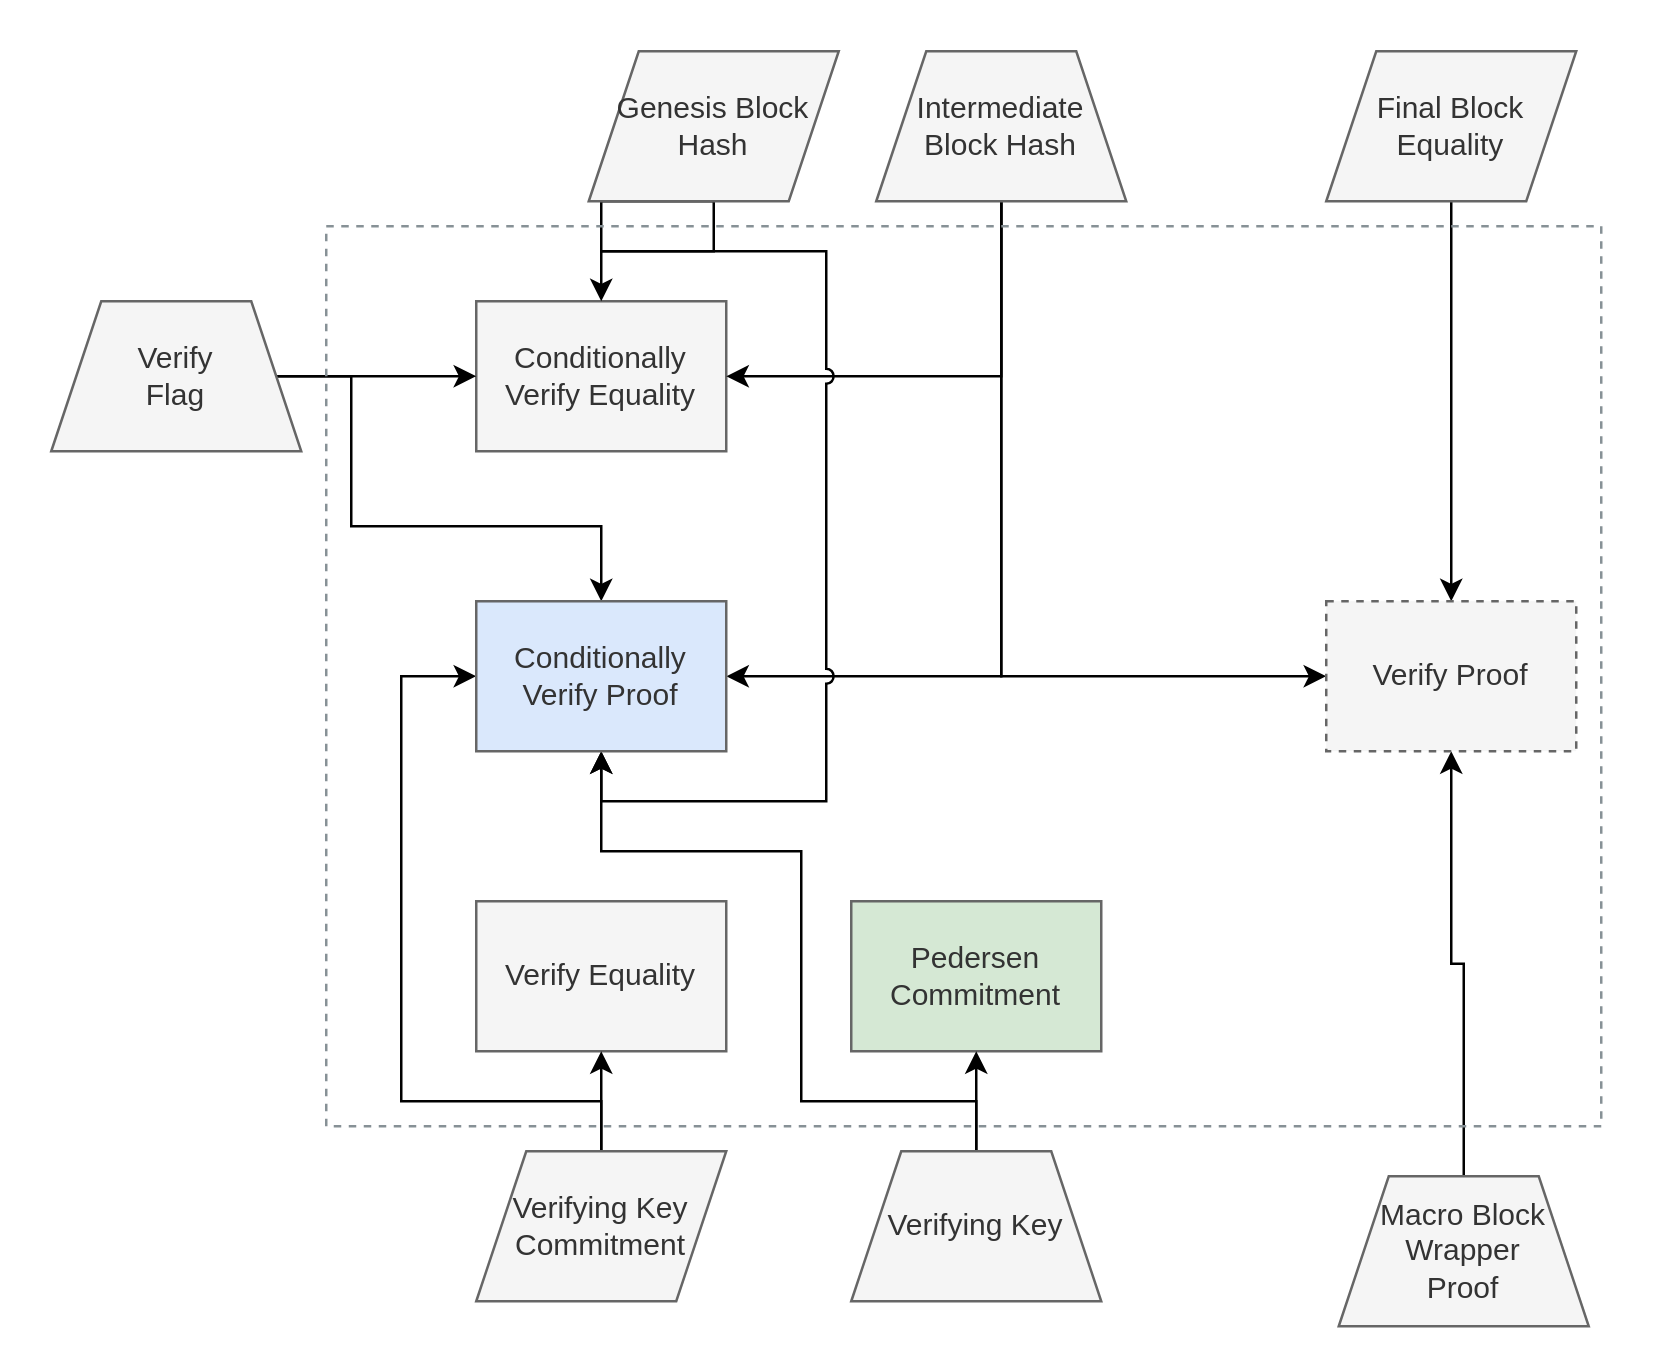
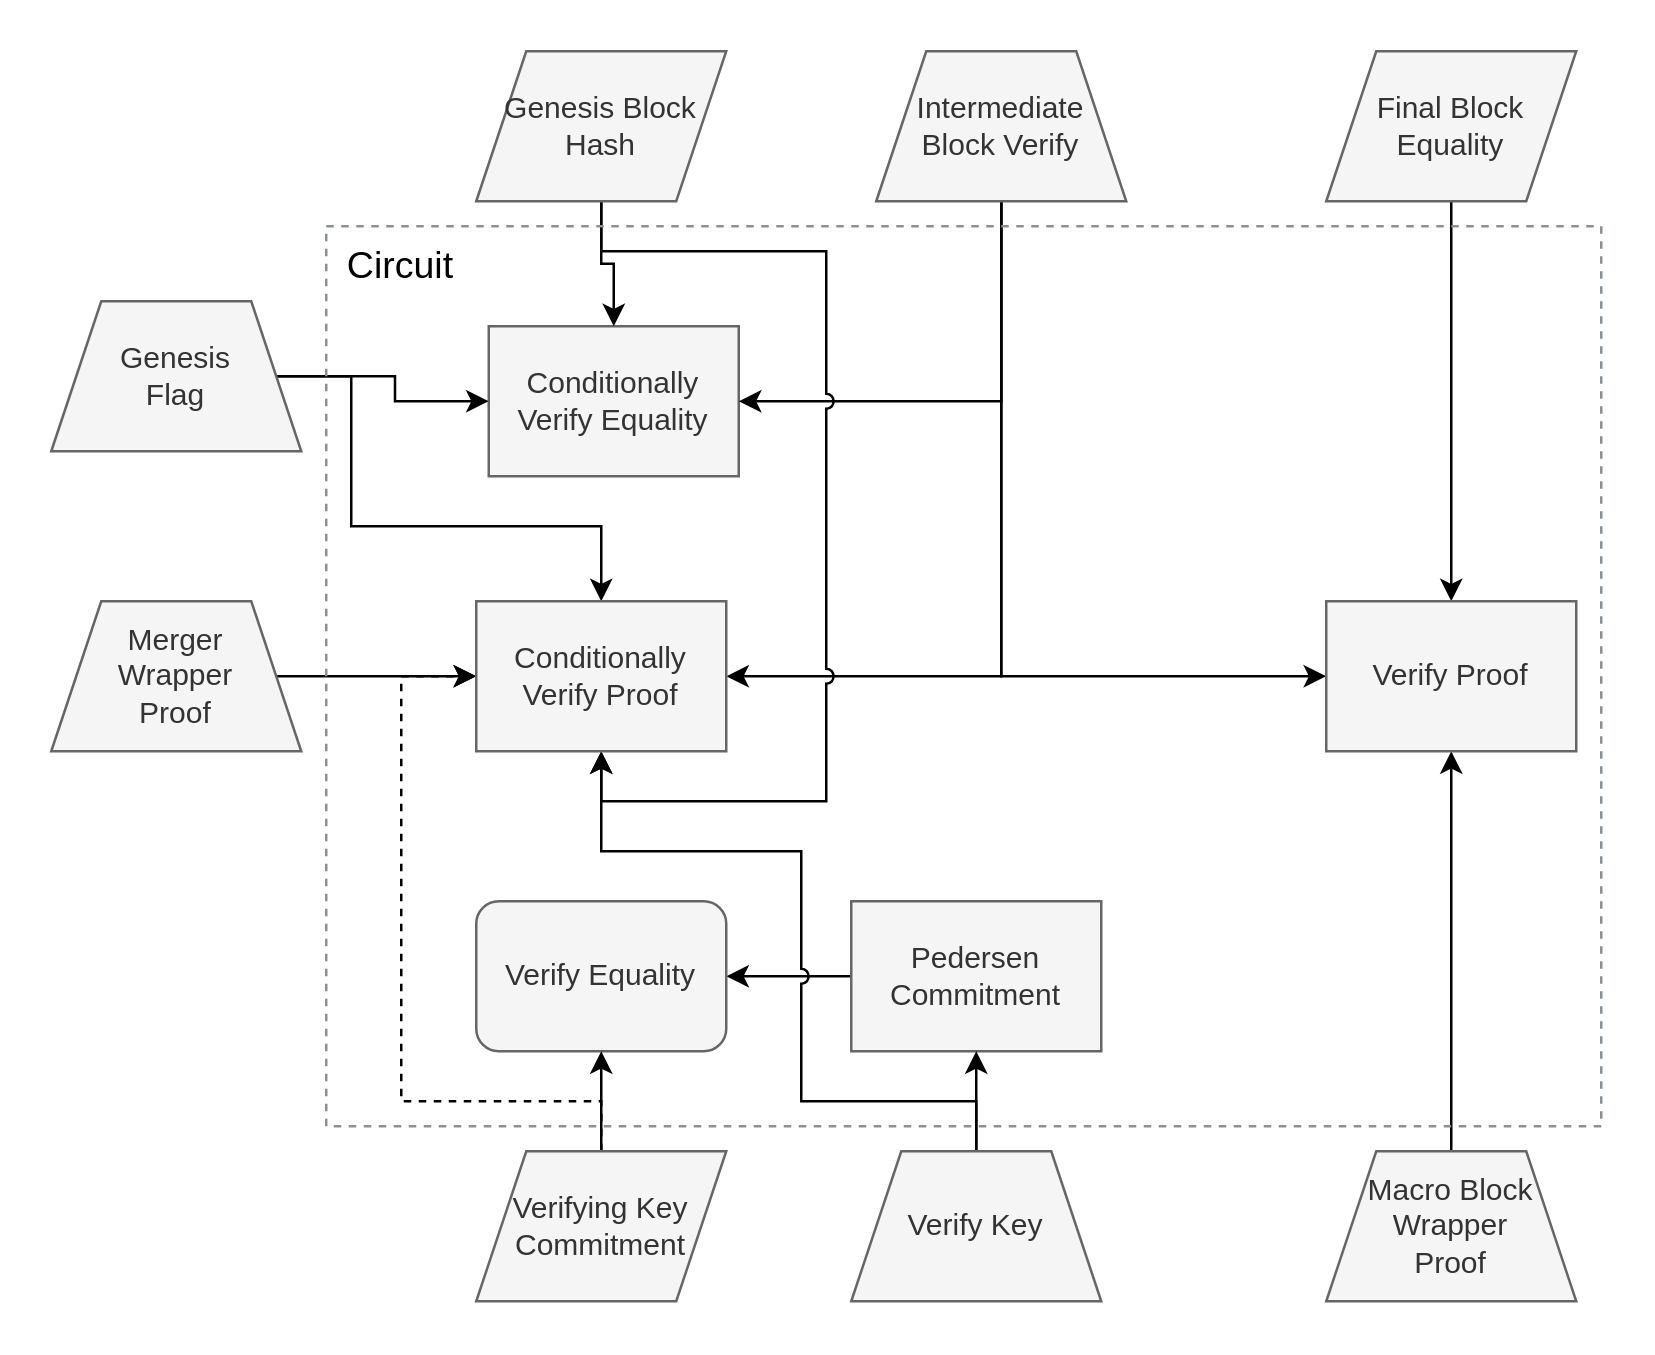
(714, 126) -> (601, 126)
(1001, 126) -> (1001, 126)
none -> (401, 264)
(176, 376) -> (176, 376)
(601, 376) -> (614, 401)
none -> (176, 676)
none -> (336, 676)
(601, 676) -> (601, 676)
(1451, 676) -> (1451, 676)
(601, 976) -> (601, 976)
none -> (769, 976)
(976, 976) -> (976, 976)
(401, 989) -> (401, 989)
(976, 1226) -> (976, 1226)
(1464, 1251) -> (1451, 1226)
